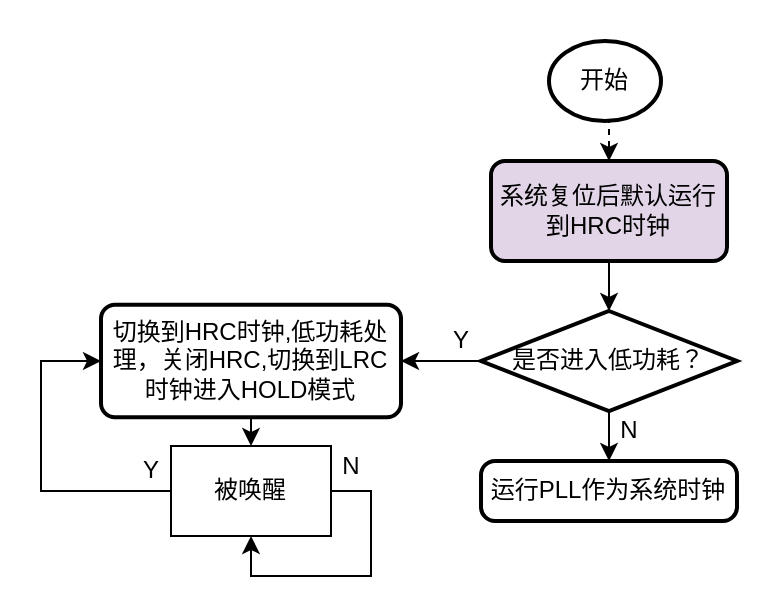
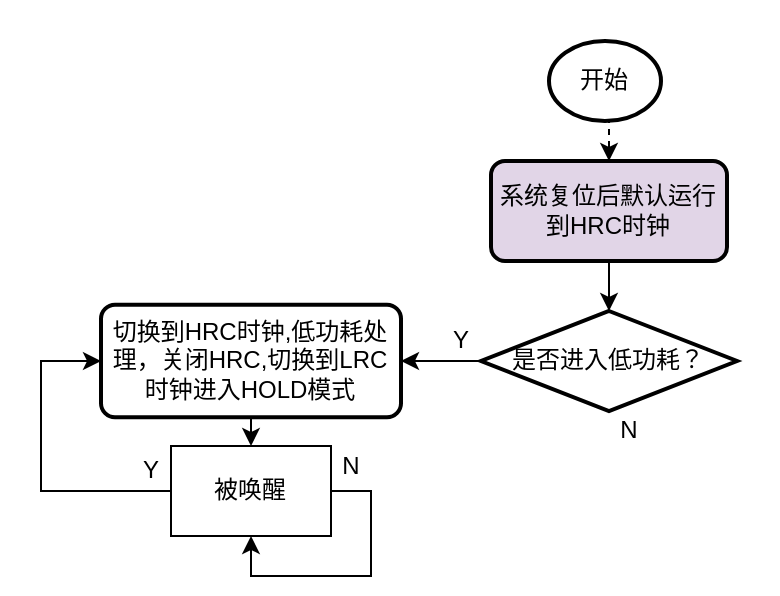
(609, 443) -> none
(609, 491) -> none
